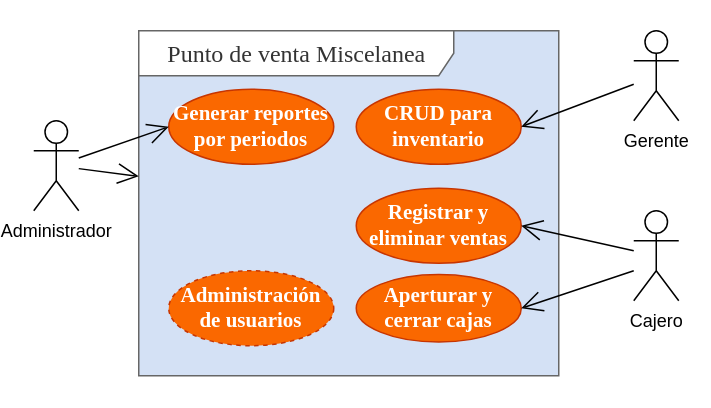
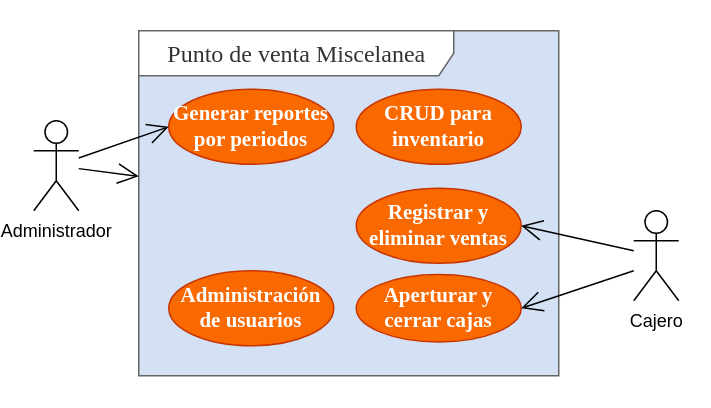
(656, 76) -> none
(579, 105) -> none
(251, 308) -> (251, 308)
